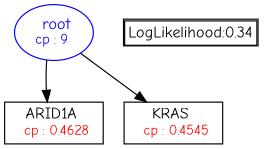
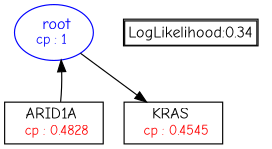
(54, 39) -> (54, 39)
(46, 75) -> (62, 87)
(57, 131) -> (57, 131)
